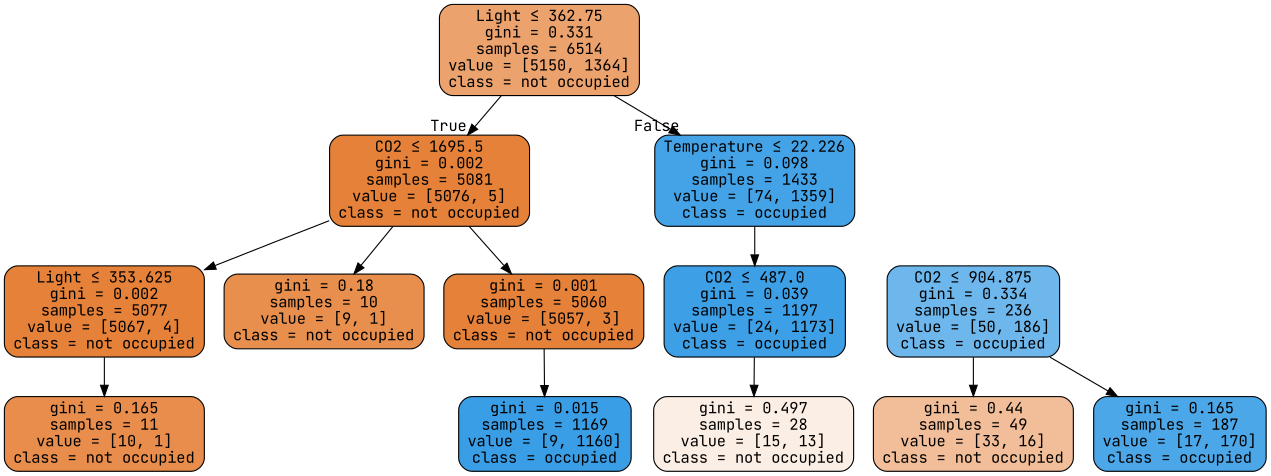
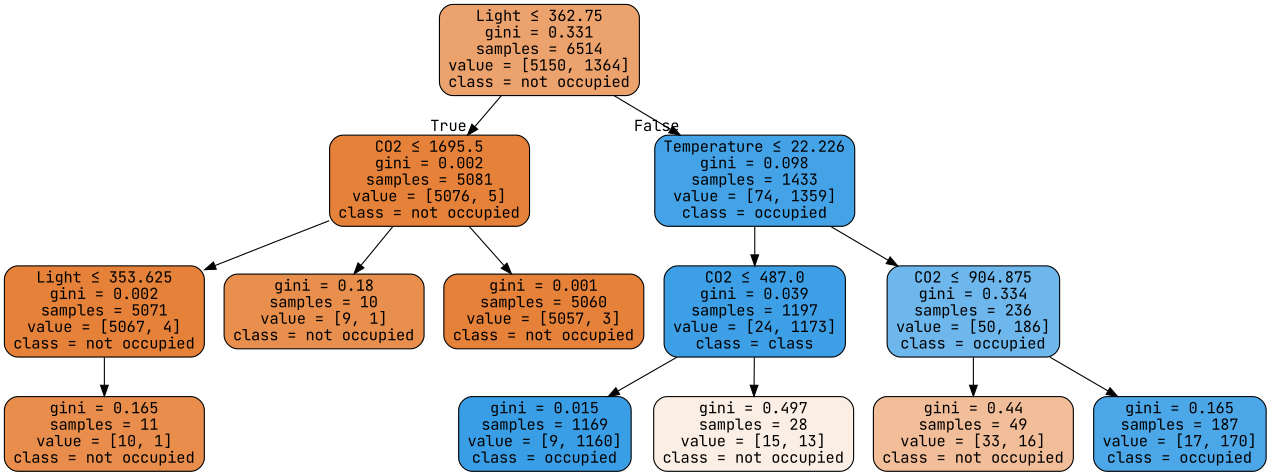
none -> (859, 243)
(104, 311) -> (104, 311)
(755, 344) -> (755, 344)
(544, 367) -> (647, 374)
